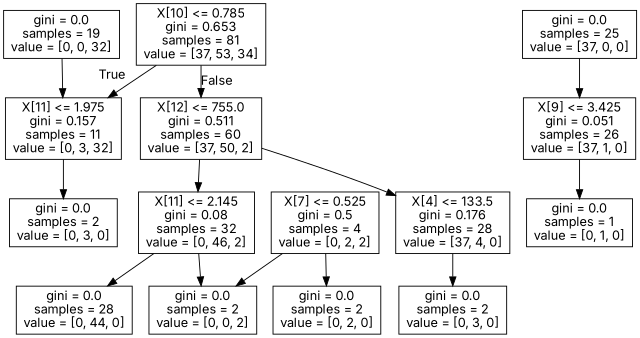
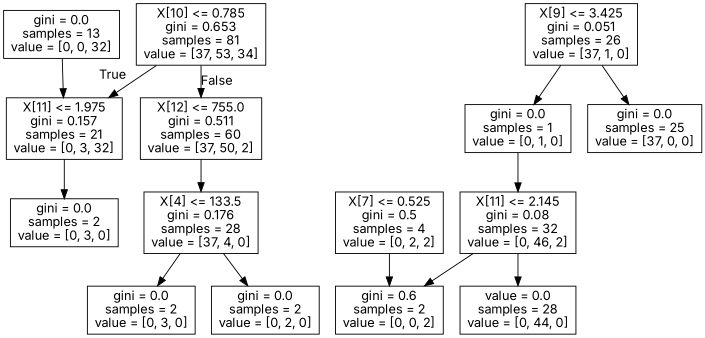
(62, 34) -> (62, 34)
(580, 74) -> (613, 81)
(63, 129) -> (64, 129)
(199, 171) -> (518, 168)
(326, 265) -> (233, 266)
(74, 310) -> (518, 310)
(203, 310) -> (389, 310)
